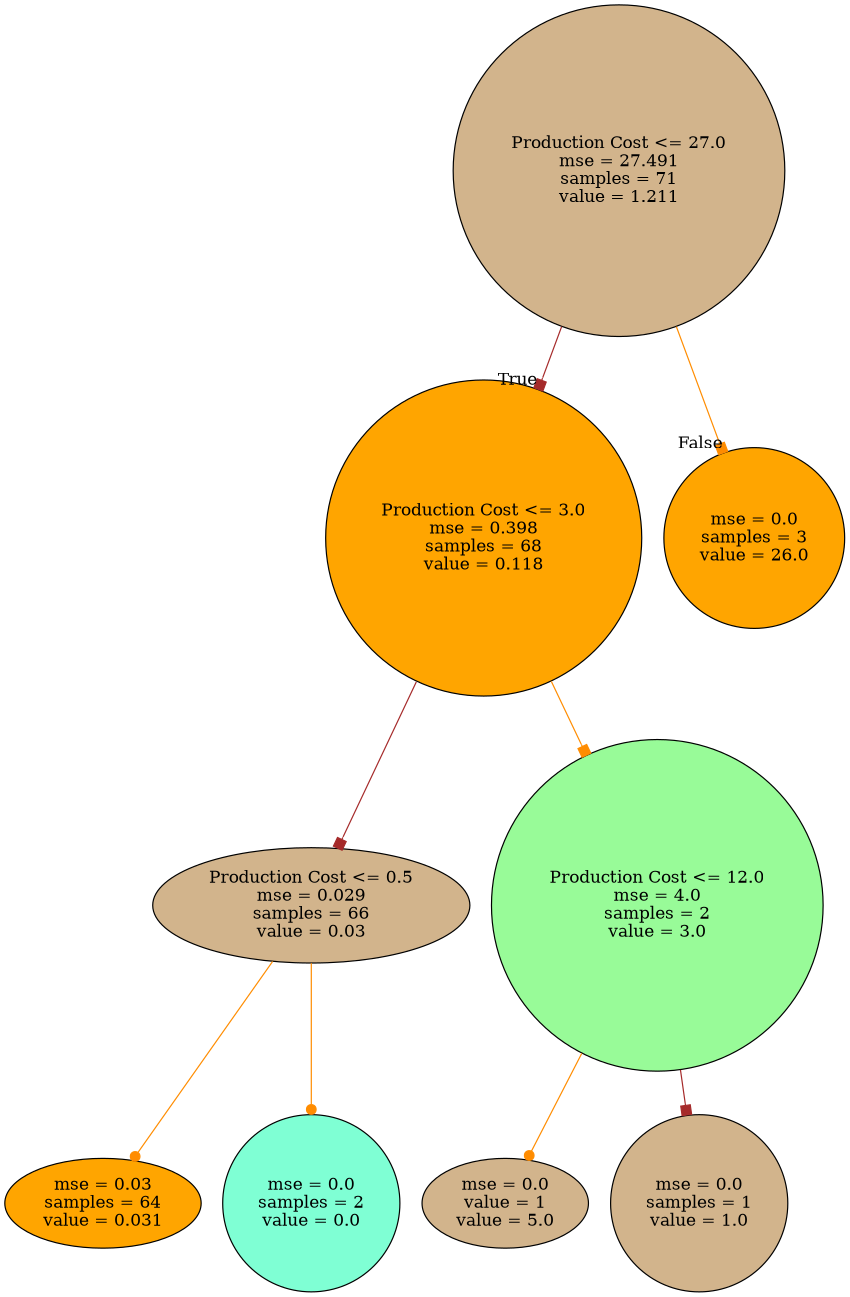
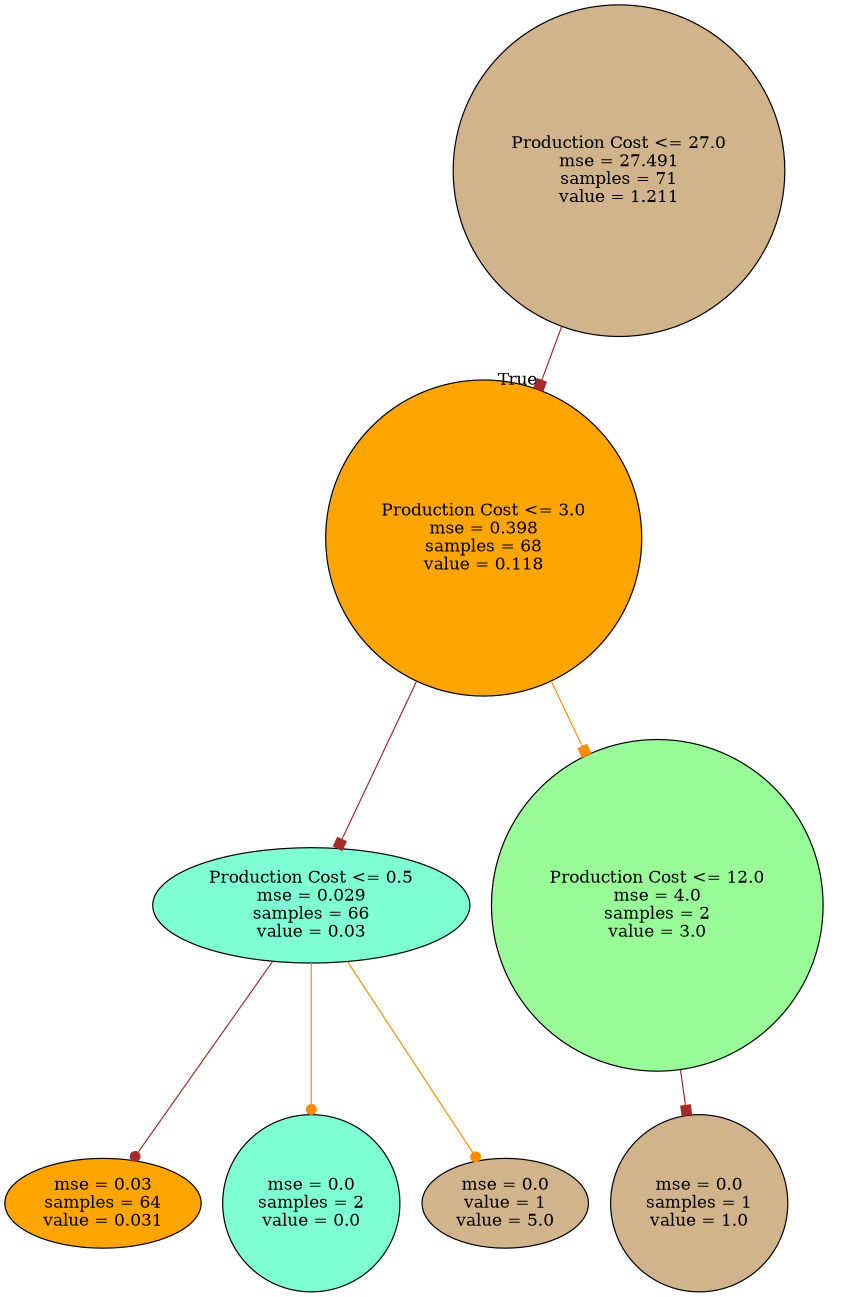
(754, 538) -> none
(311, 905) -> (311, 905)
(205, 1057) -> (205, 1057)
(557, 1102) -> (410, 1057)
